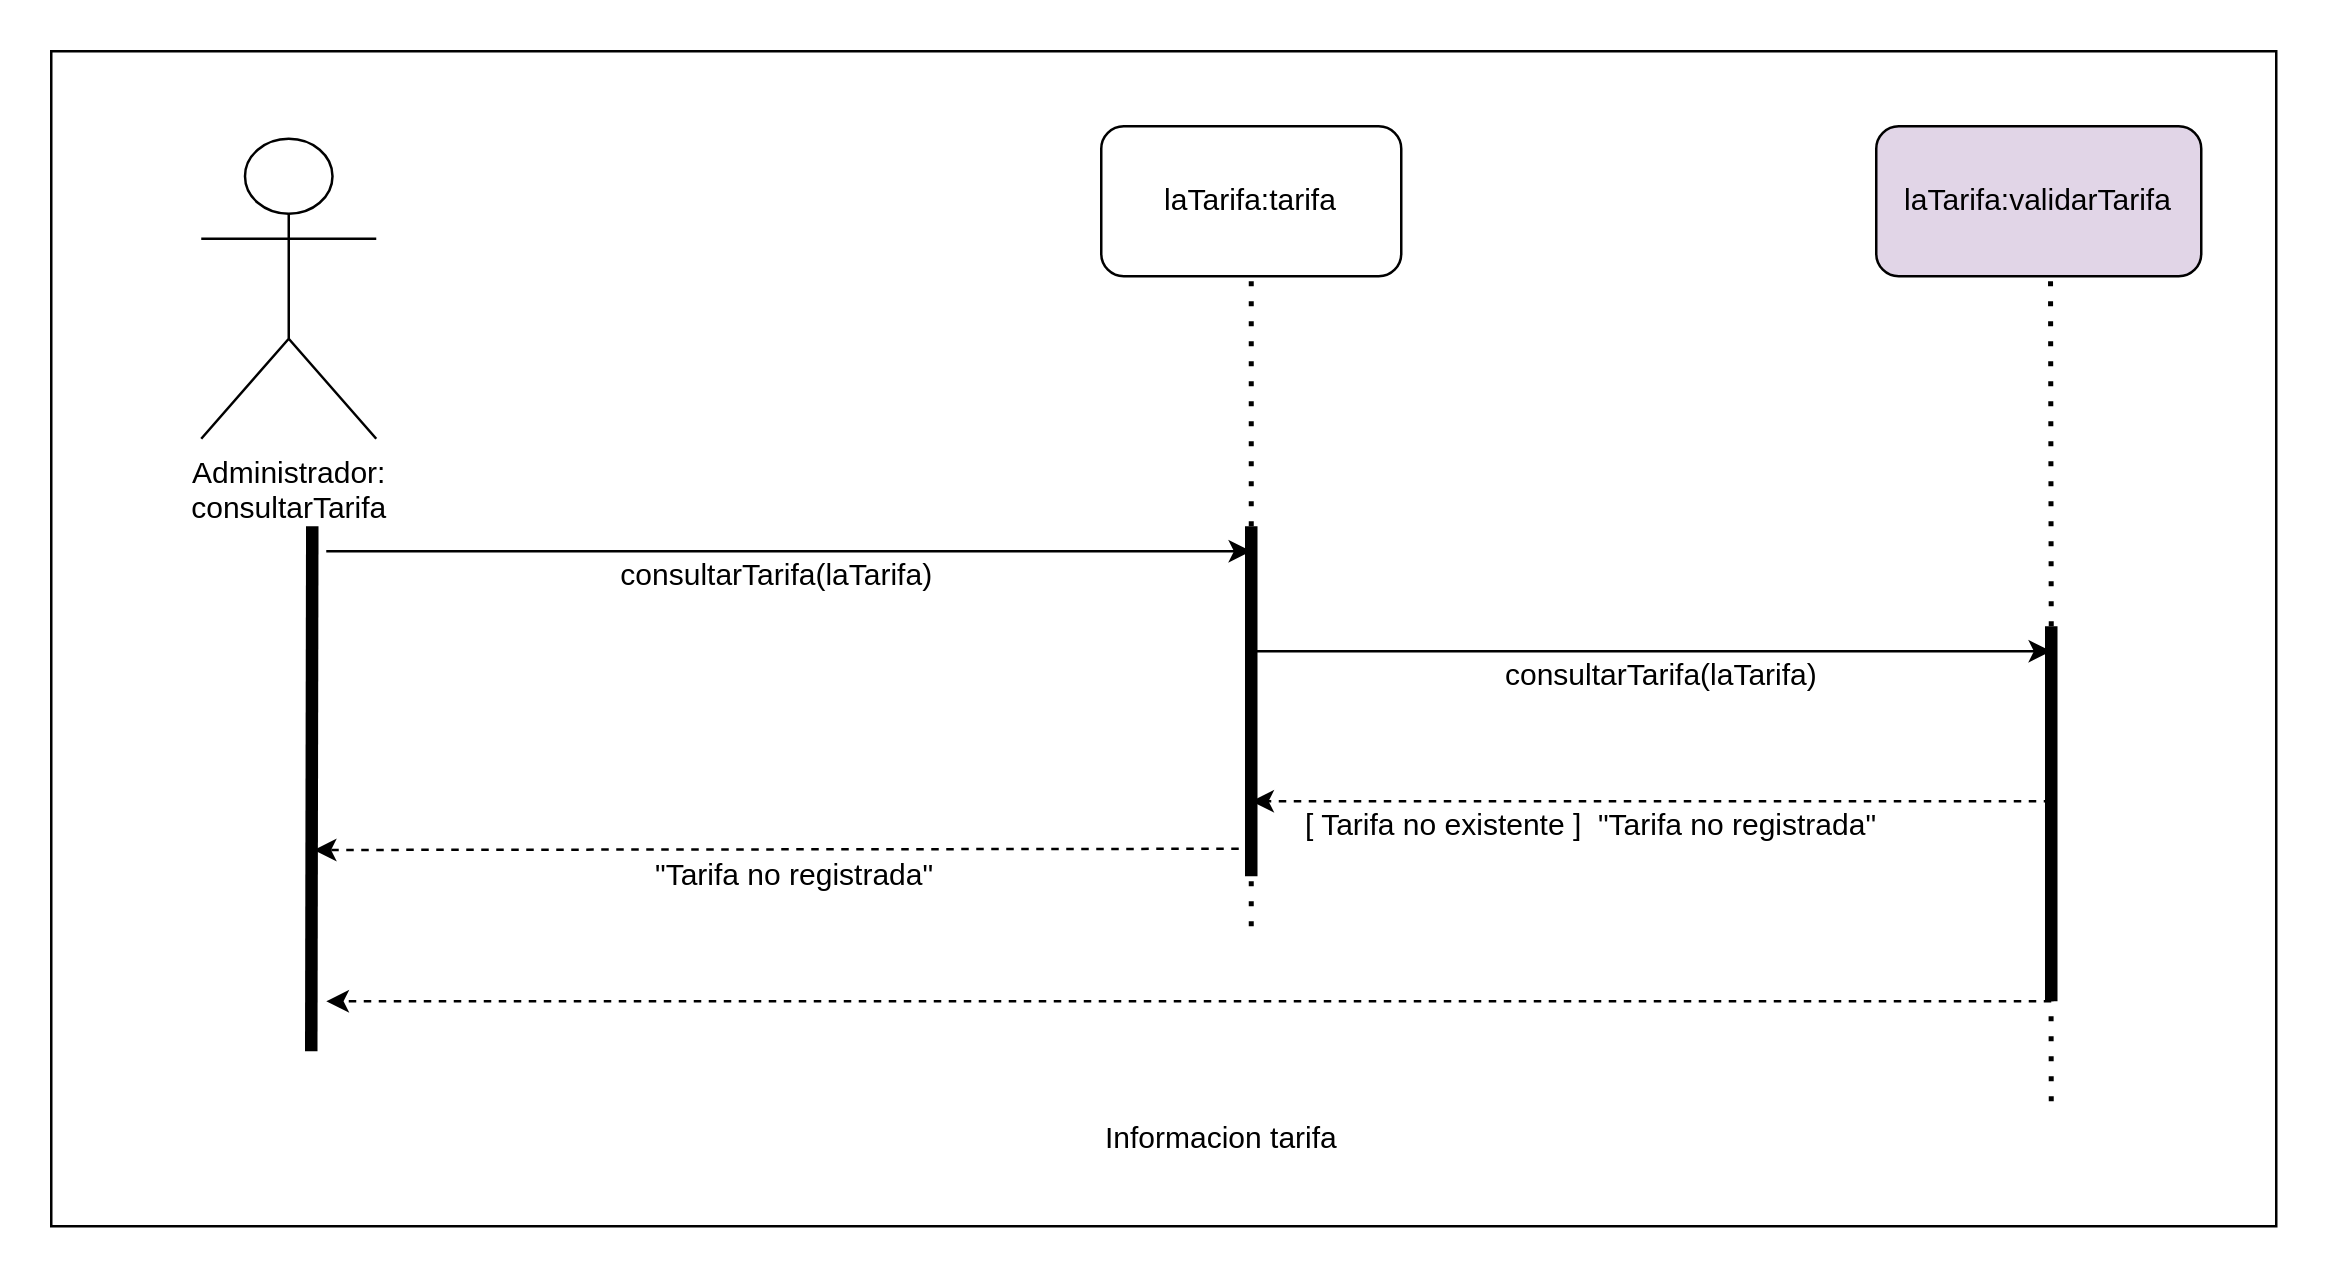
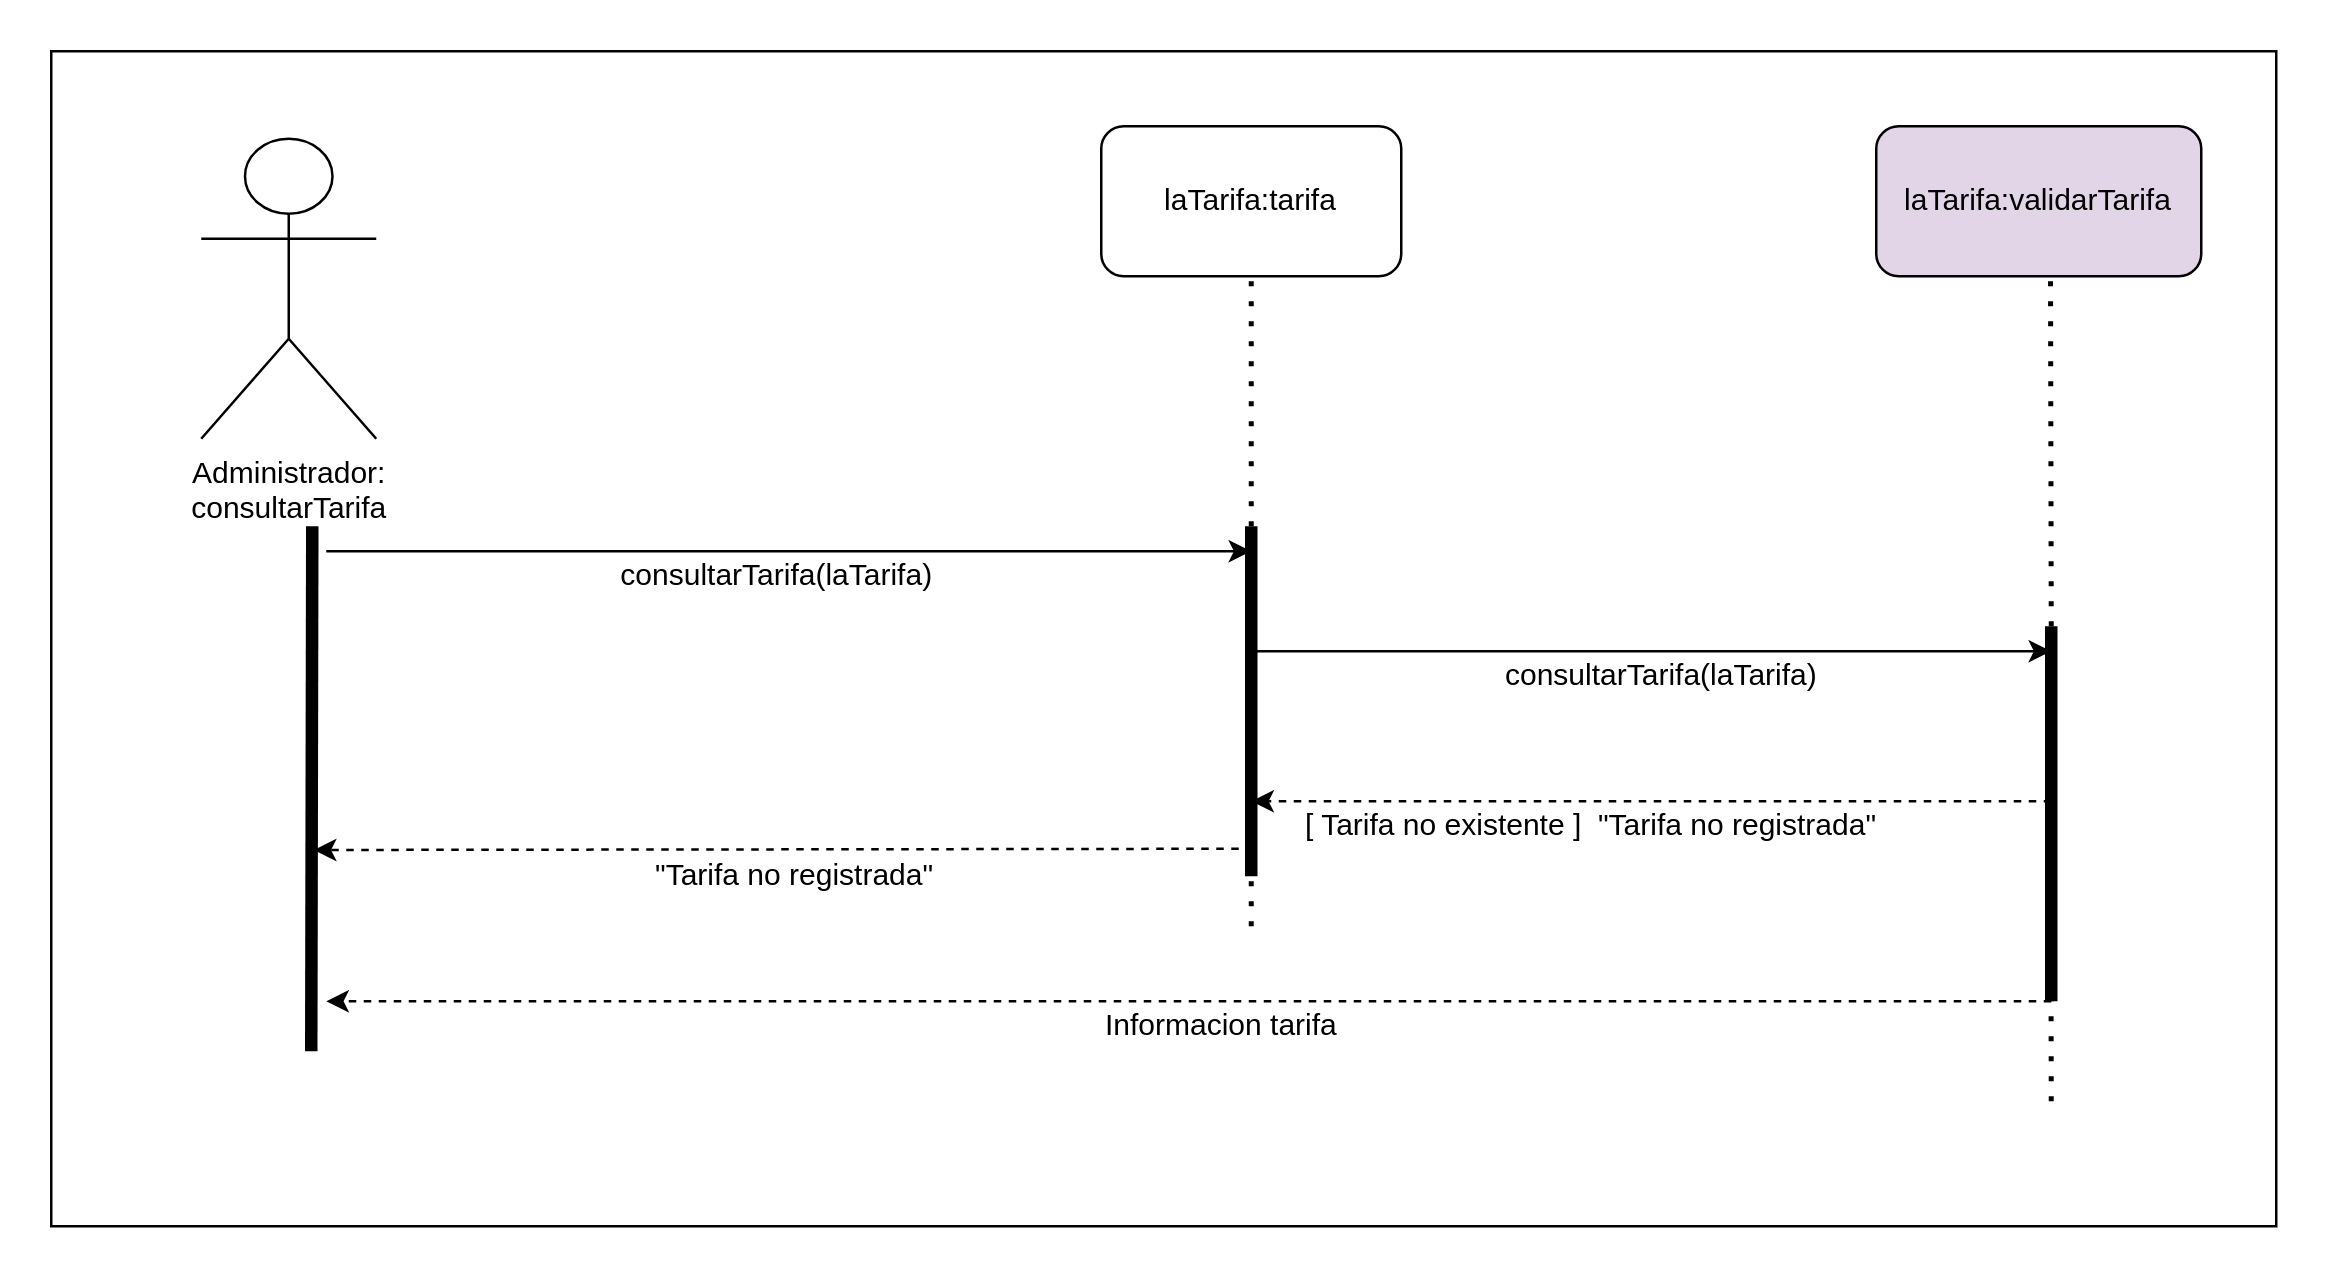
(1239, 1139) -> (1239, 1026)
